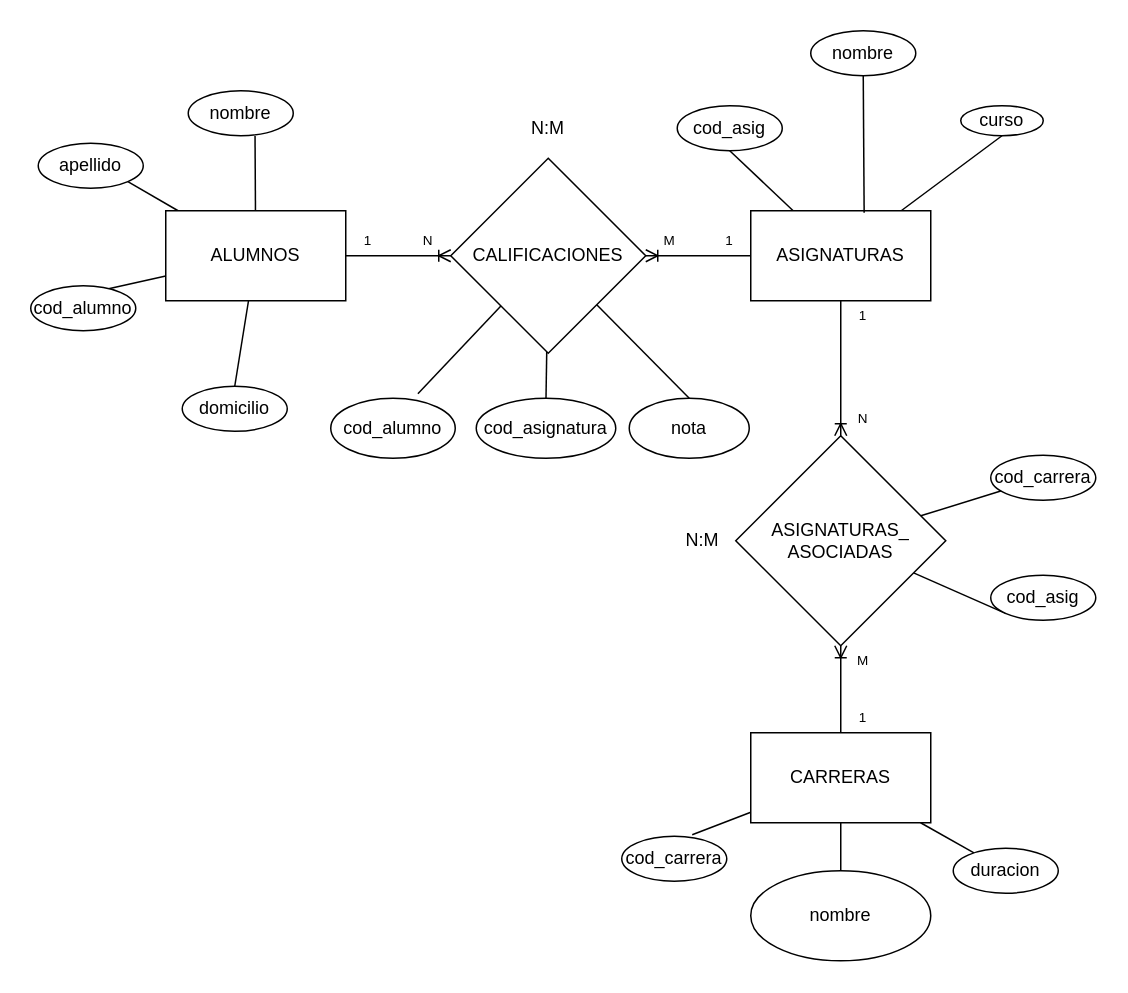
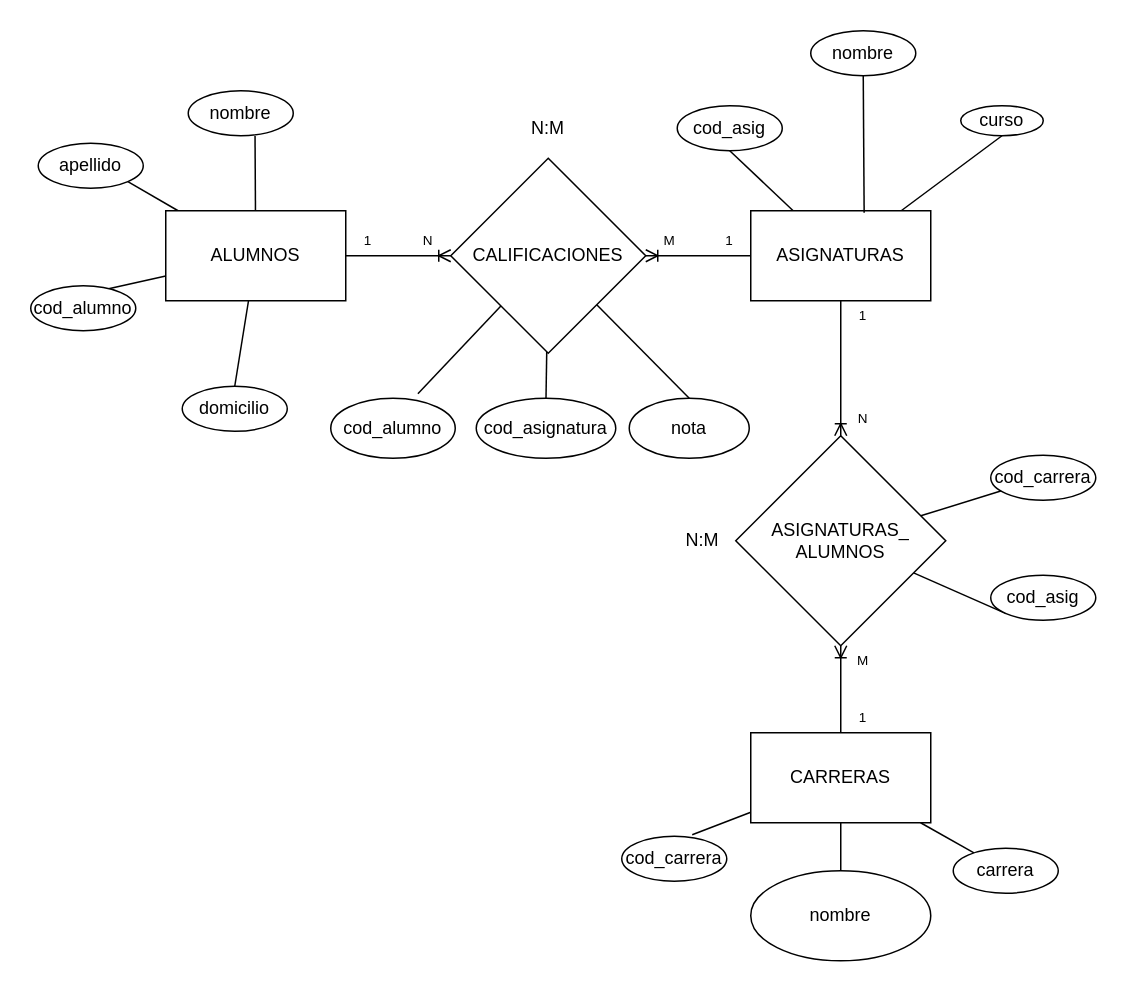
(841, 541) -> (841, 541)
(1006, 871) -> (1006, 871)
